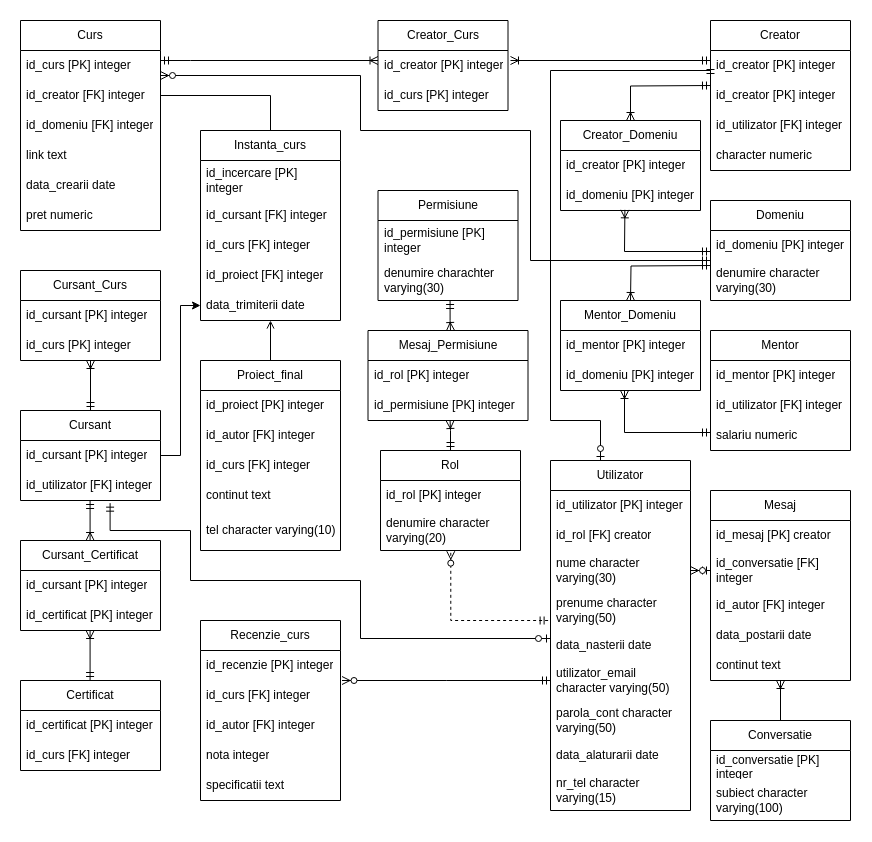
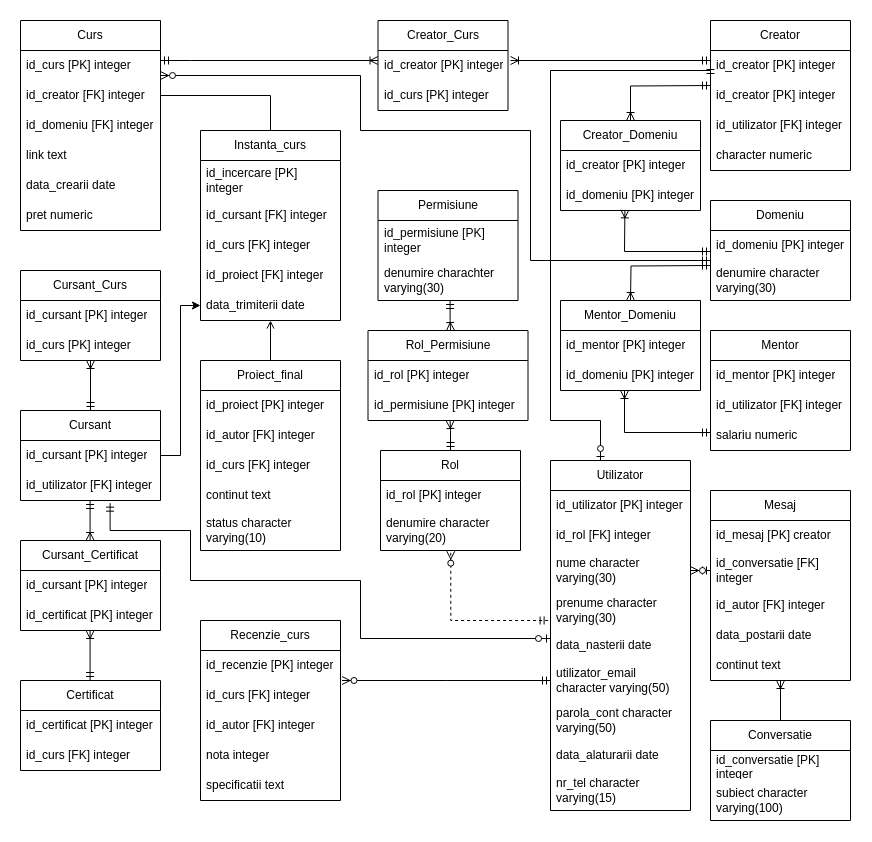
(449, 346) -> (449, 346)
(272, 531) -> (272, 531)
(614, 536) -> (613, 536)
(622, 611) -> (622, 611)
